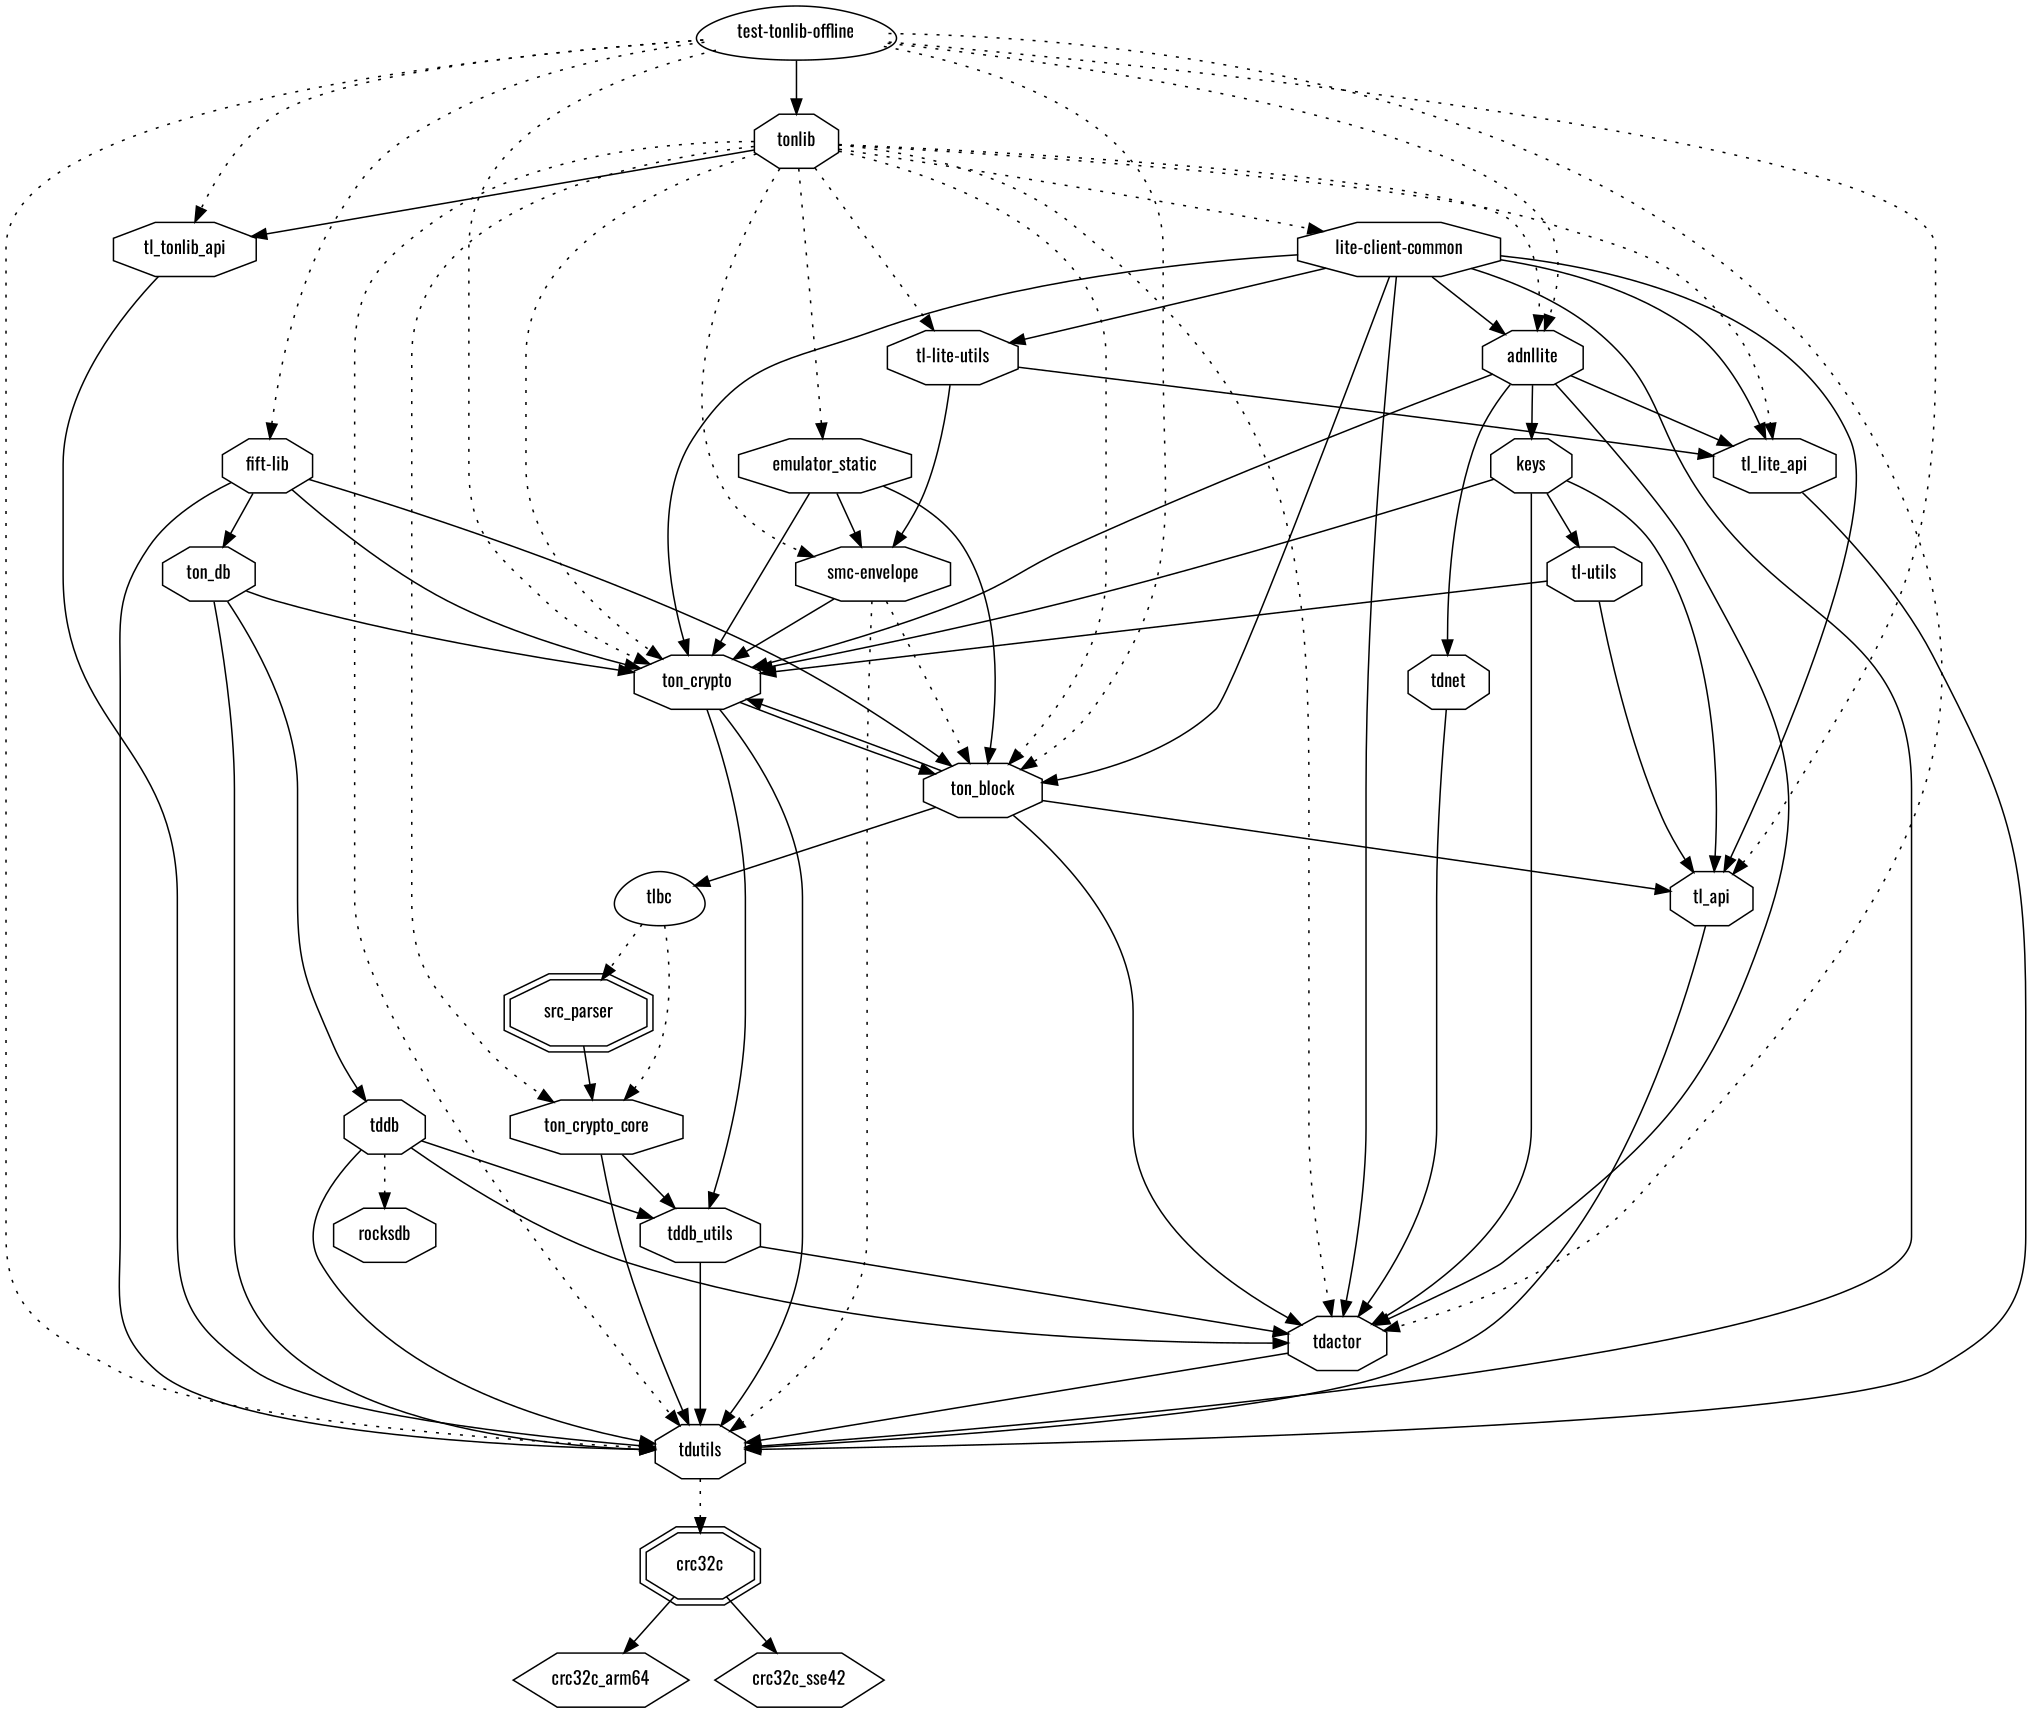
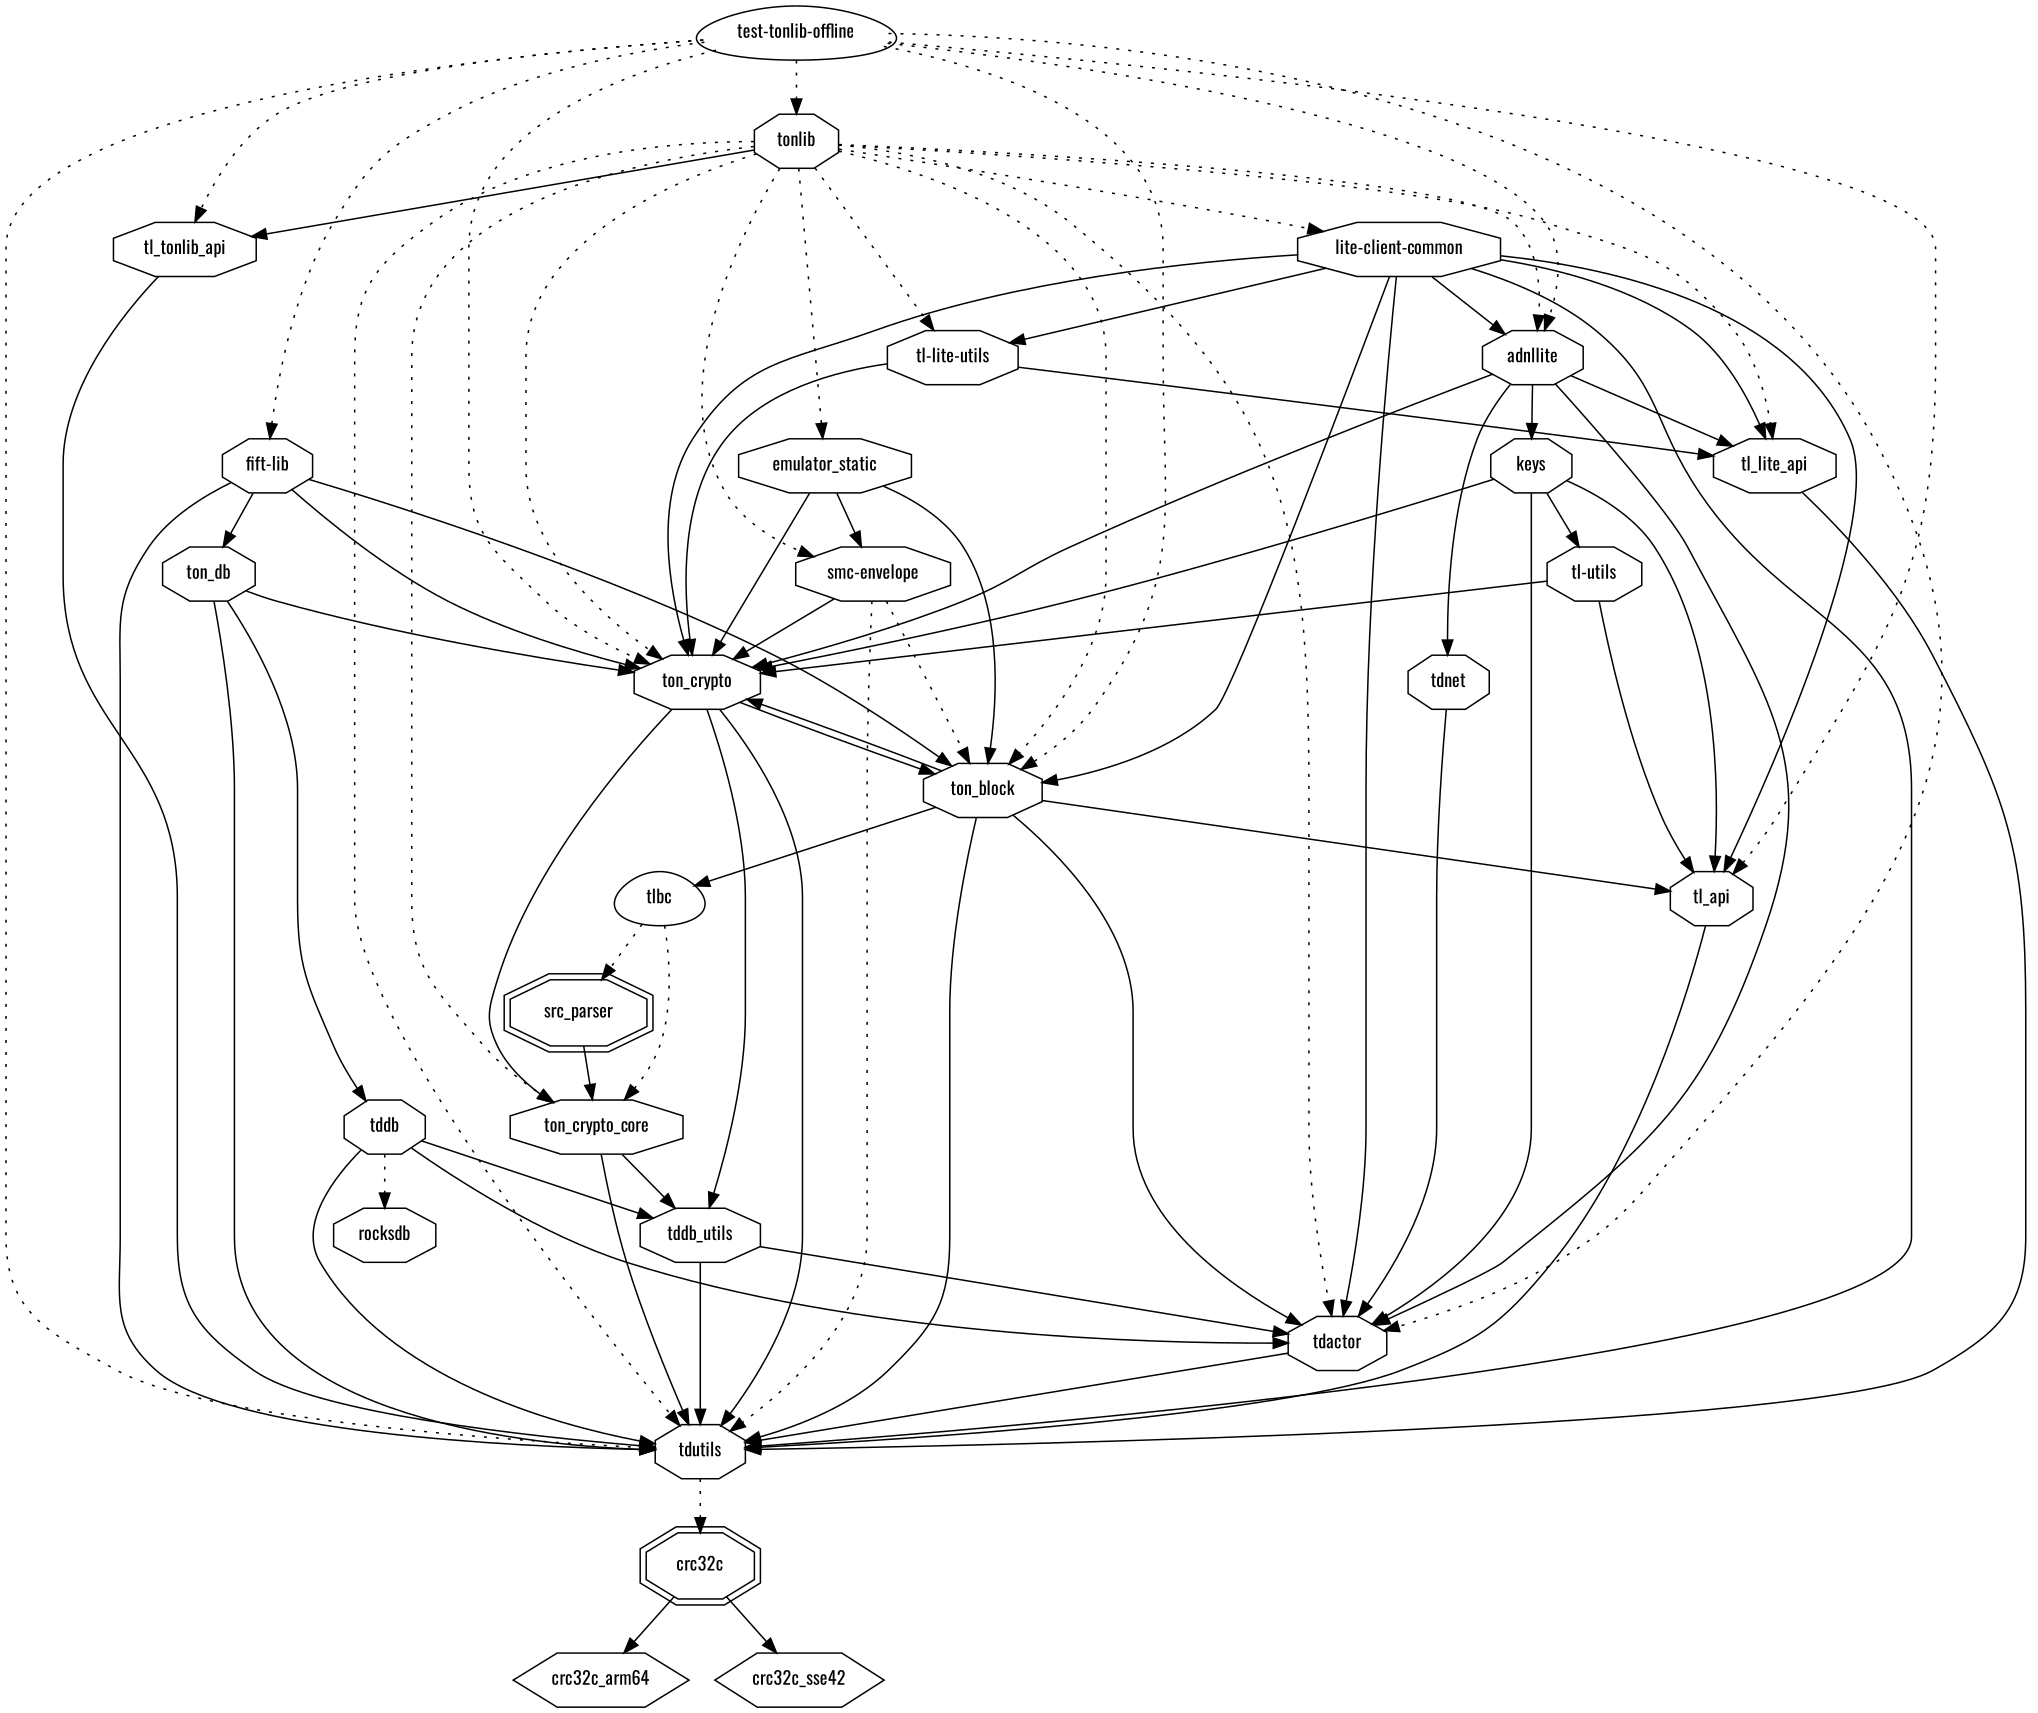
(796, 80) -> (796, 80)
(935, 463) -> (719, 450)
none -> (535, 892)
none -> (950, 1176)
